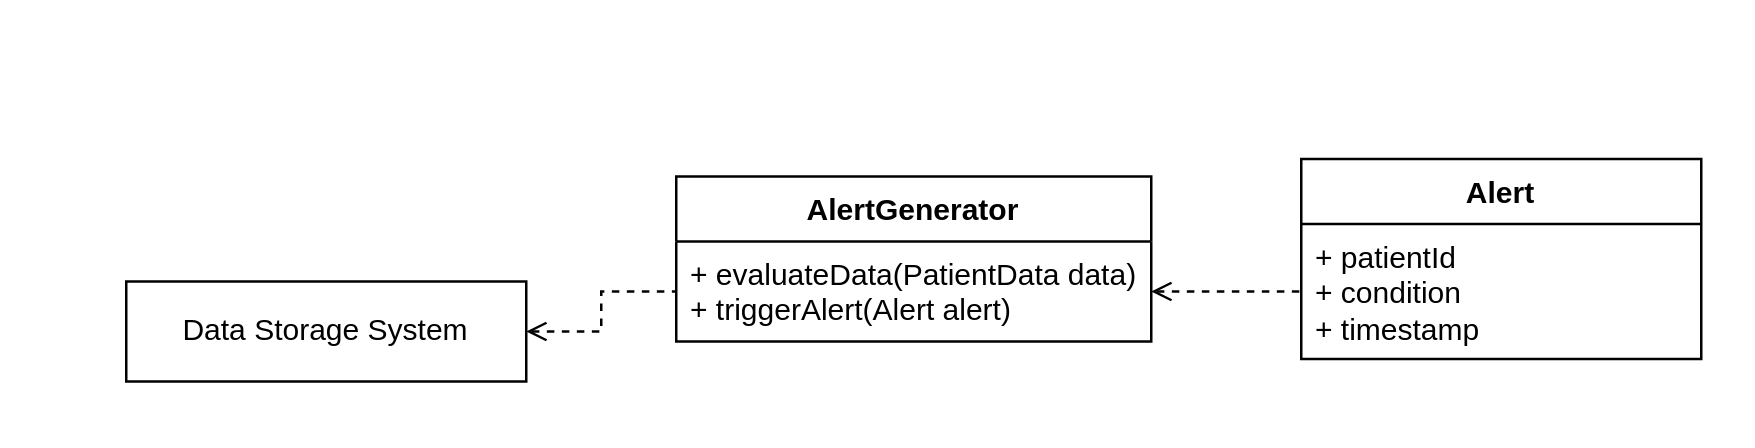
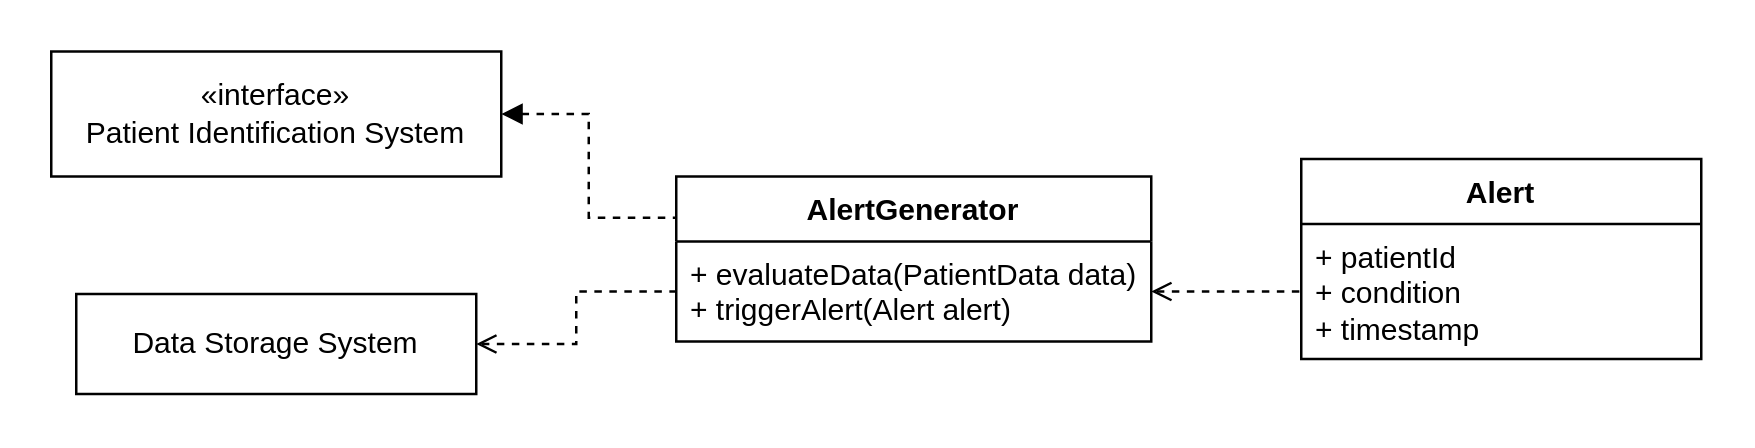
none -> (276, 114)
none -> (589, 175)
(326, 331) -> (276, 344)
